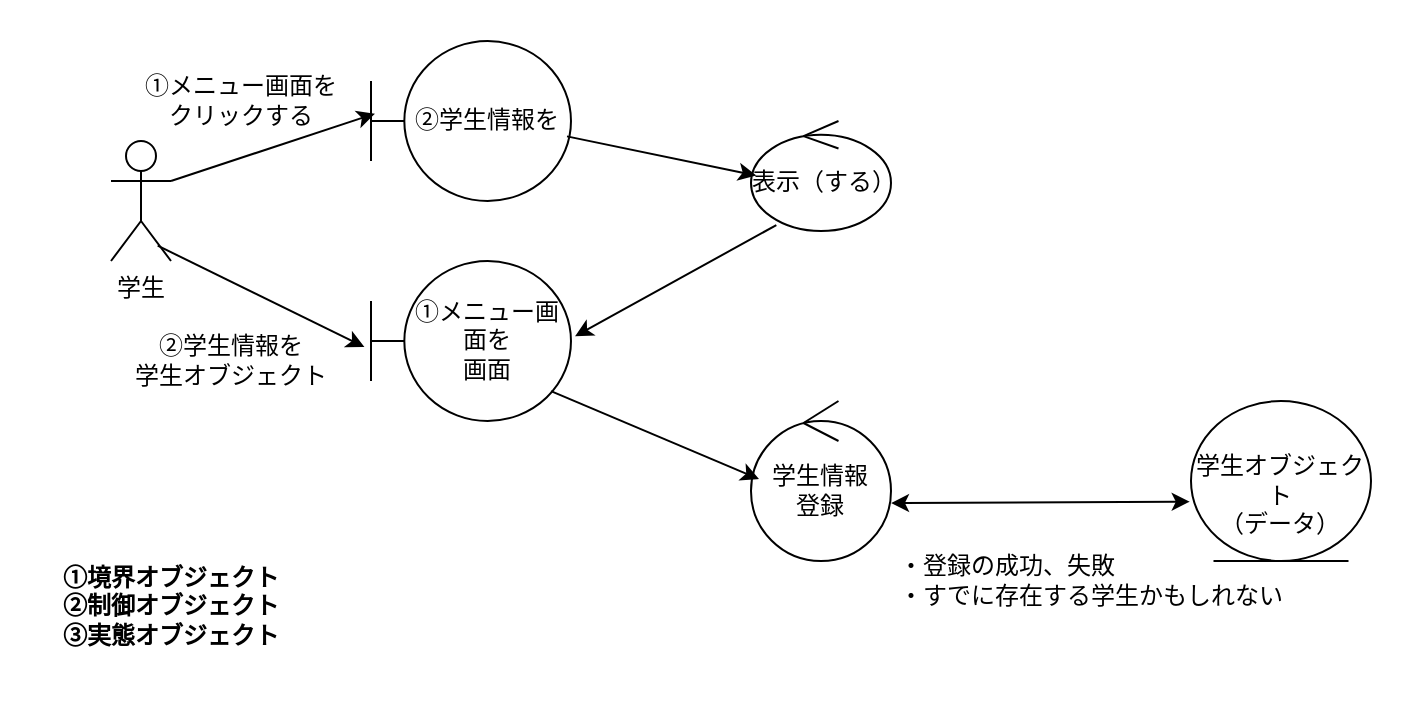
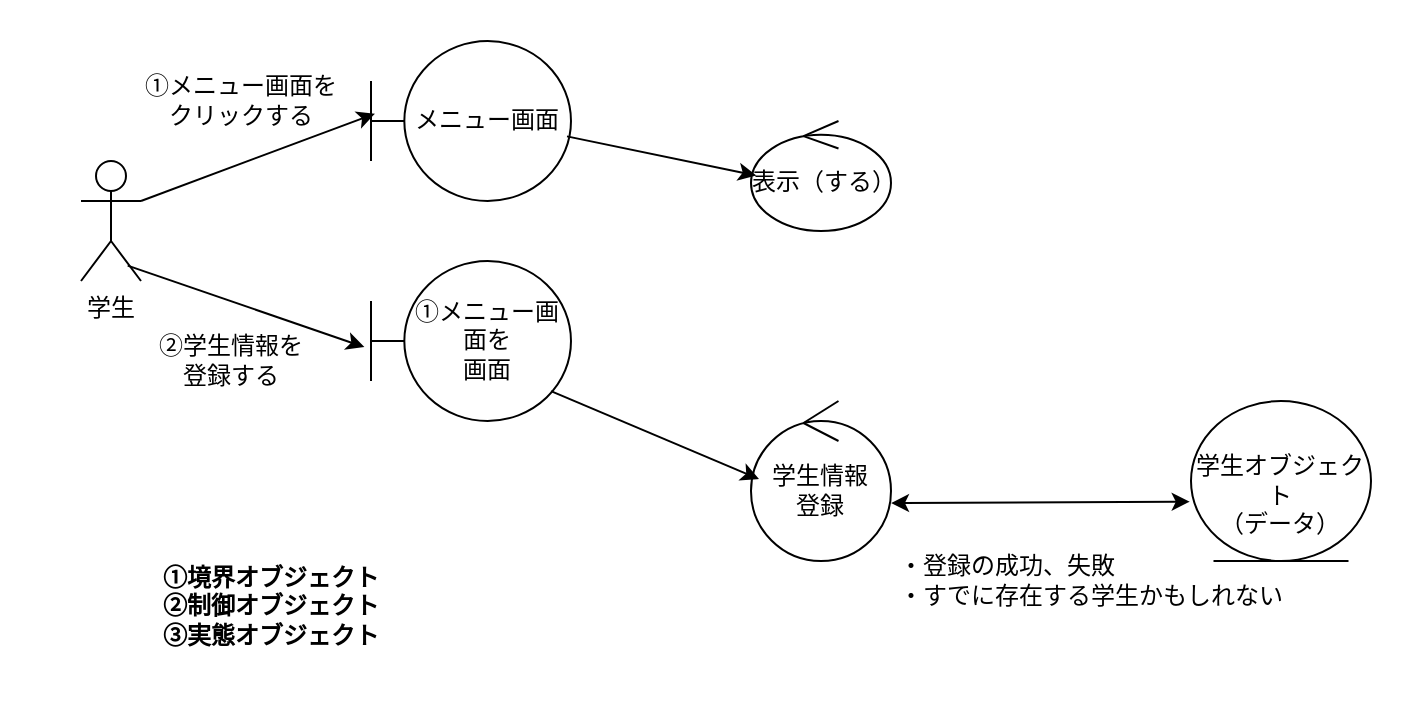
(488, 121) -> (488, 121)
(141, 201) -> (111, 221)
(682, 277) -> none
(232, 361) -> (232, 361)
(171, 607) -> (271, 607)
